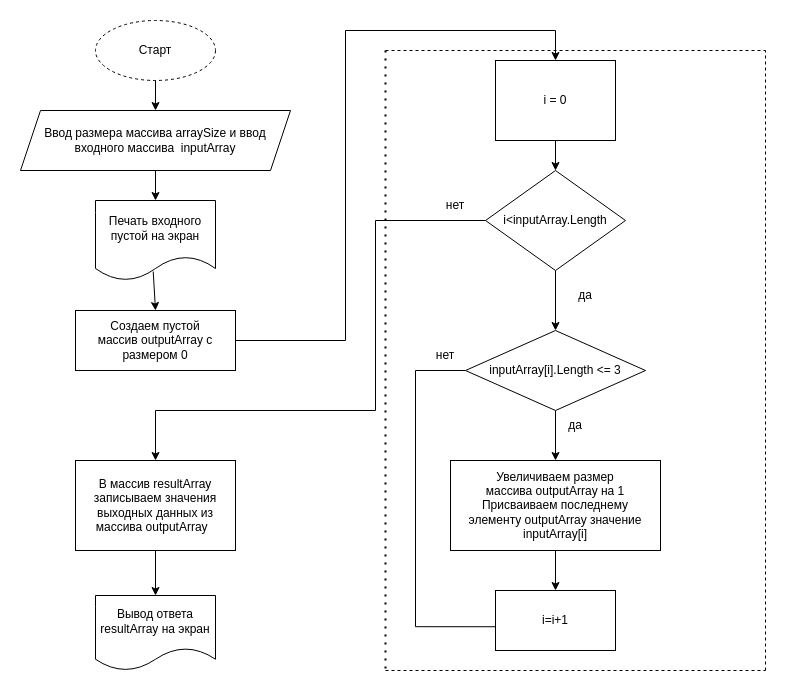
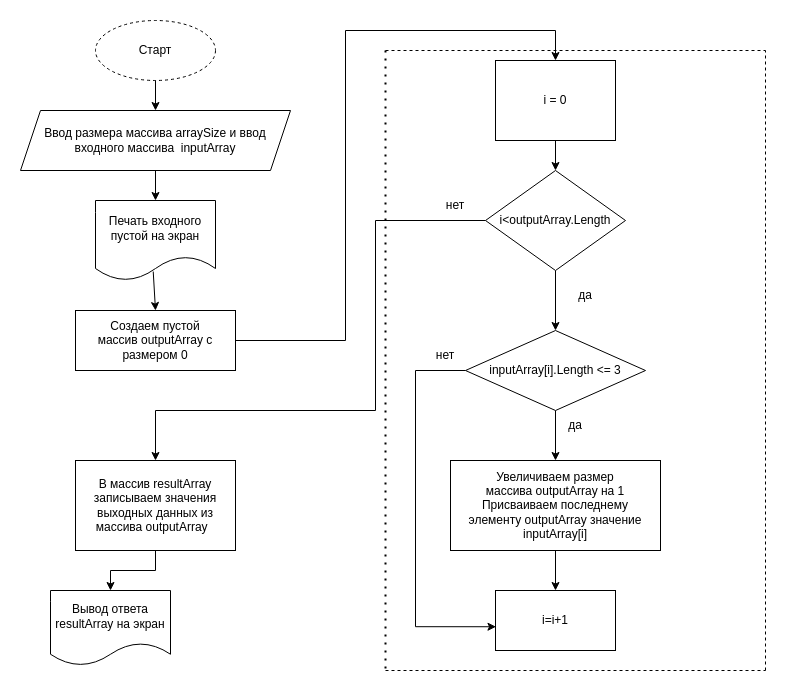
(556, 221) -> (556, 221)
(490, 627) -> (488, 627)
(156, 633) -> (111, 628)
